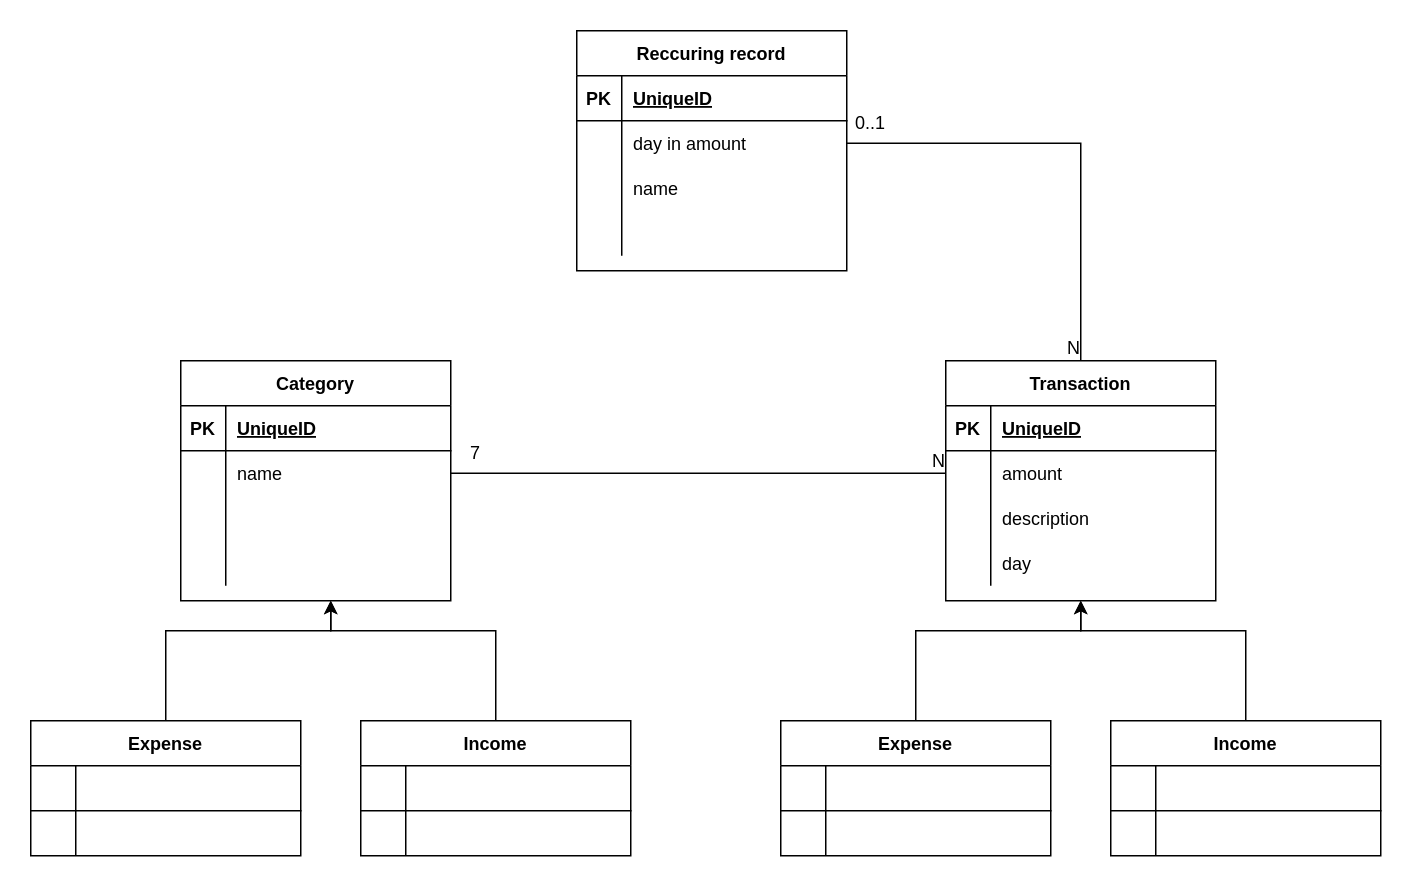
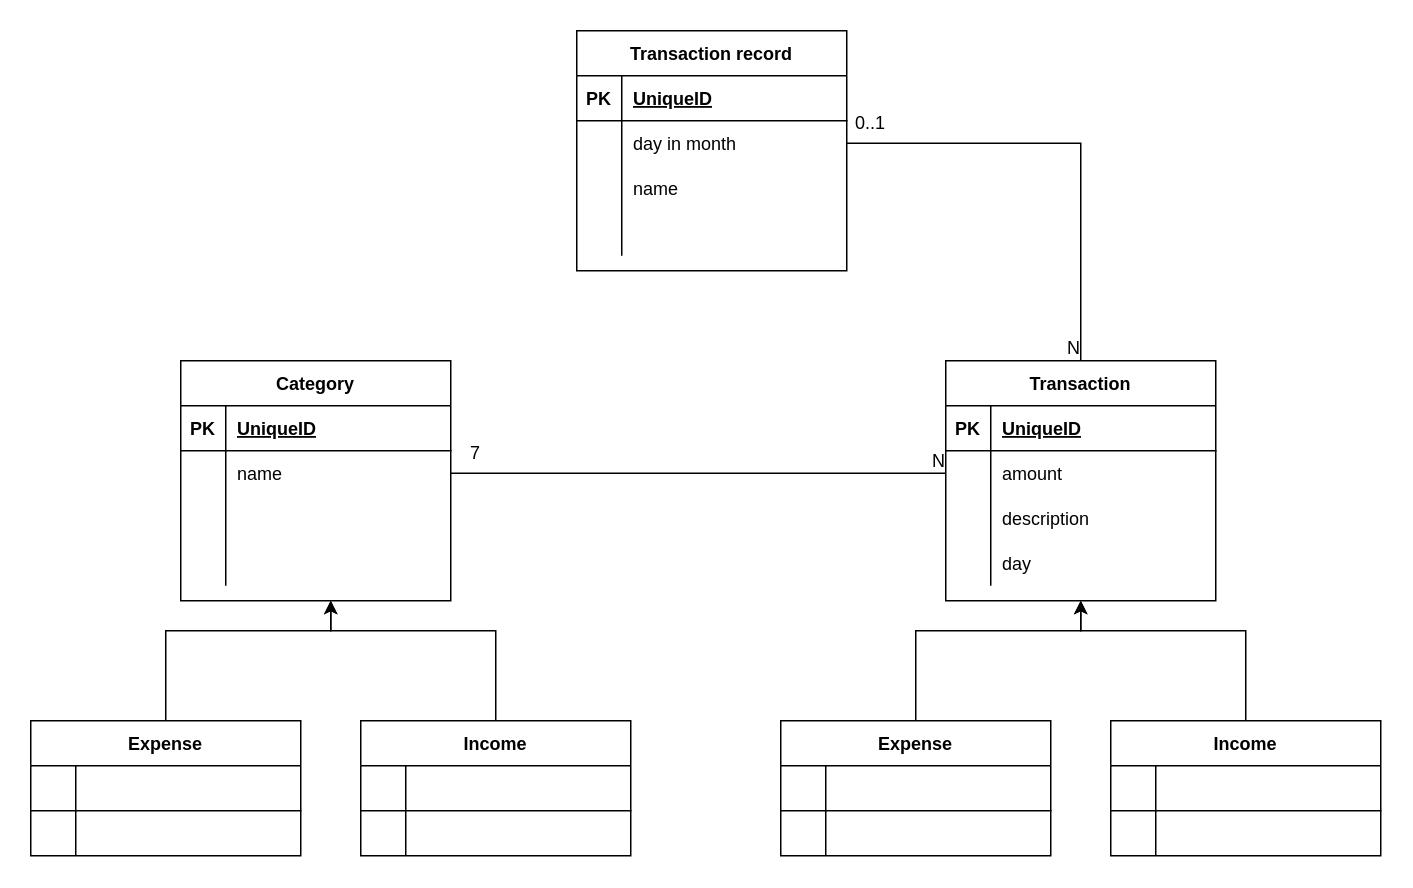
(711, 54) -> (711, 54)
(692, 144) -> (686, 144)
